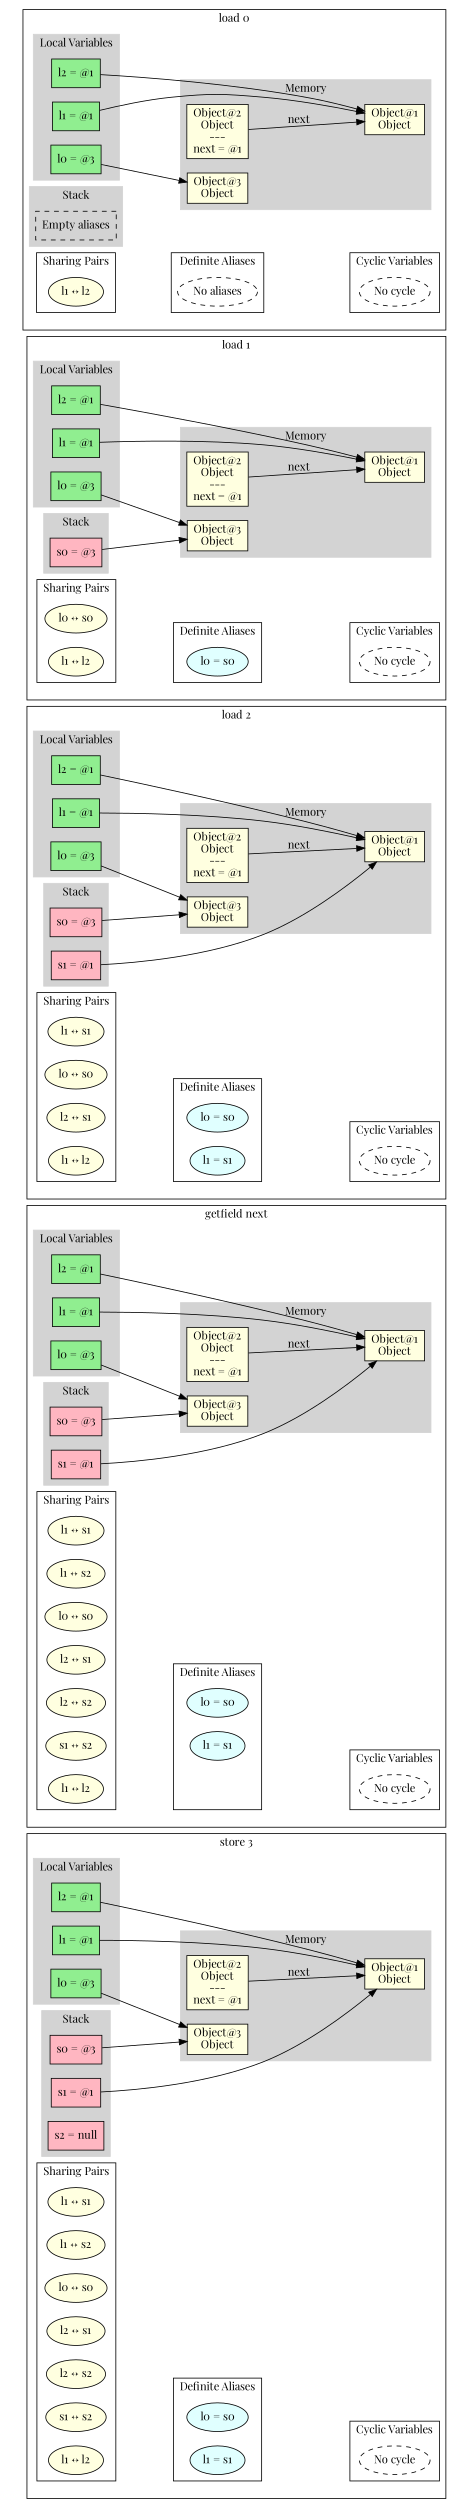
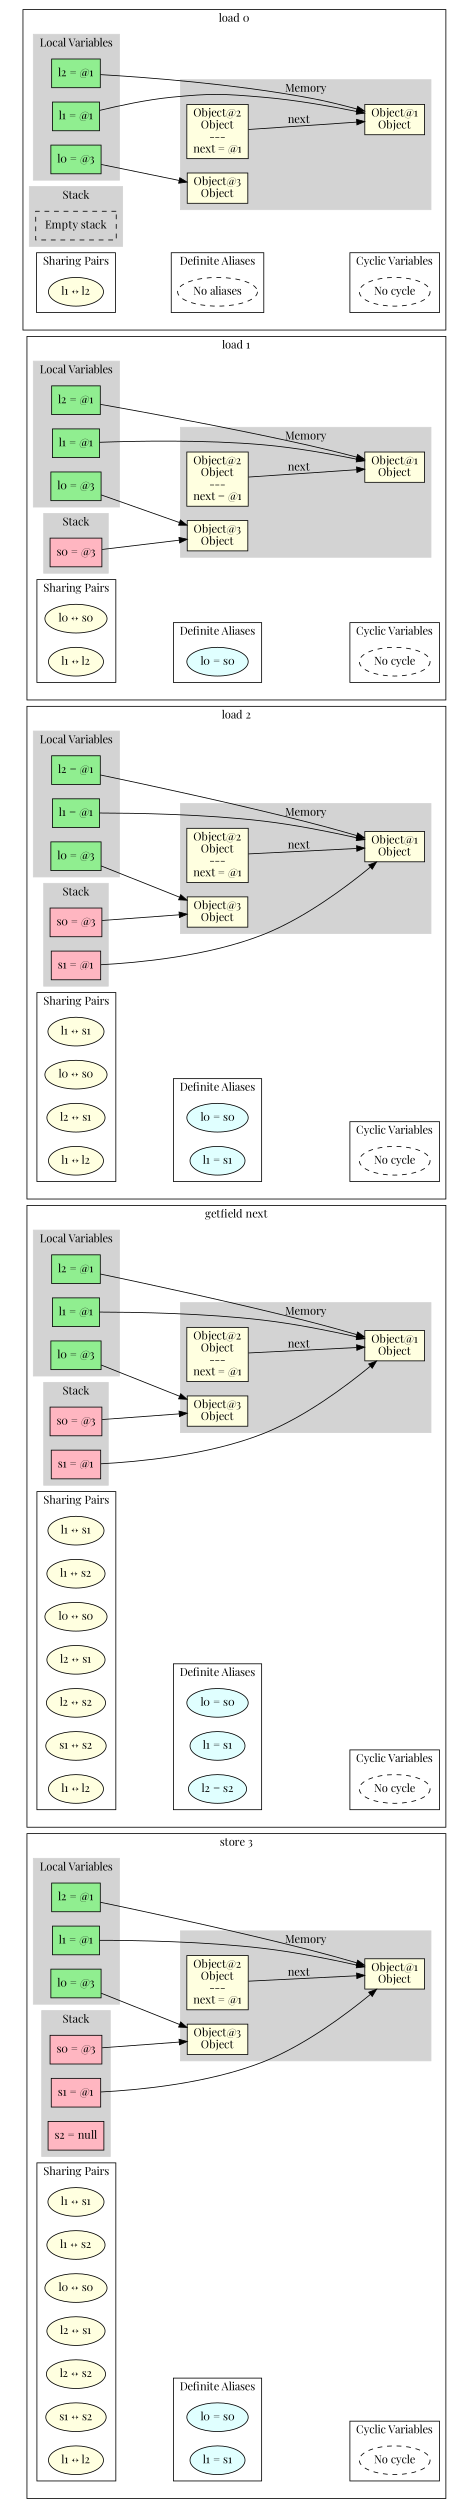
(76, 226) -> (76, 226)
none -> (218, 1789)
